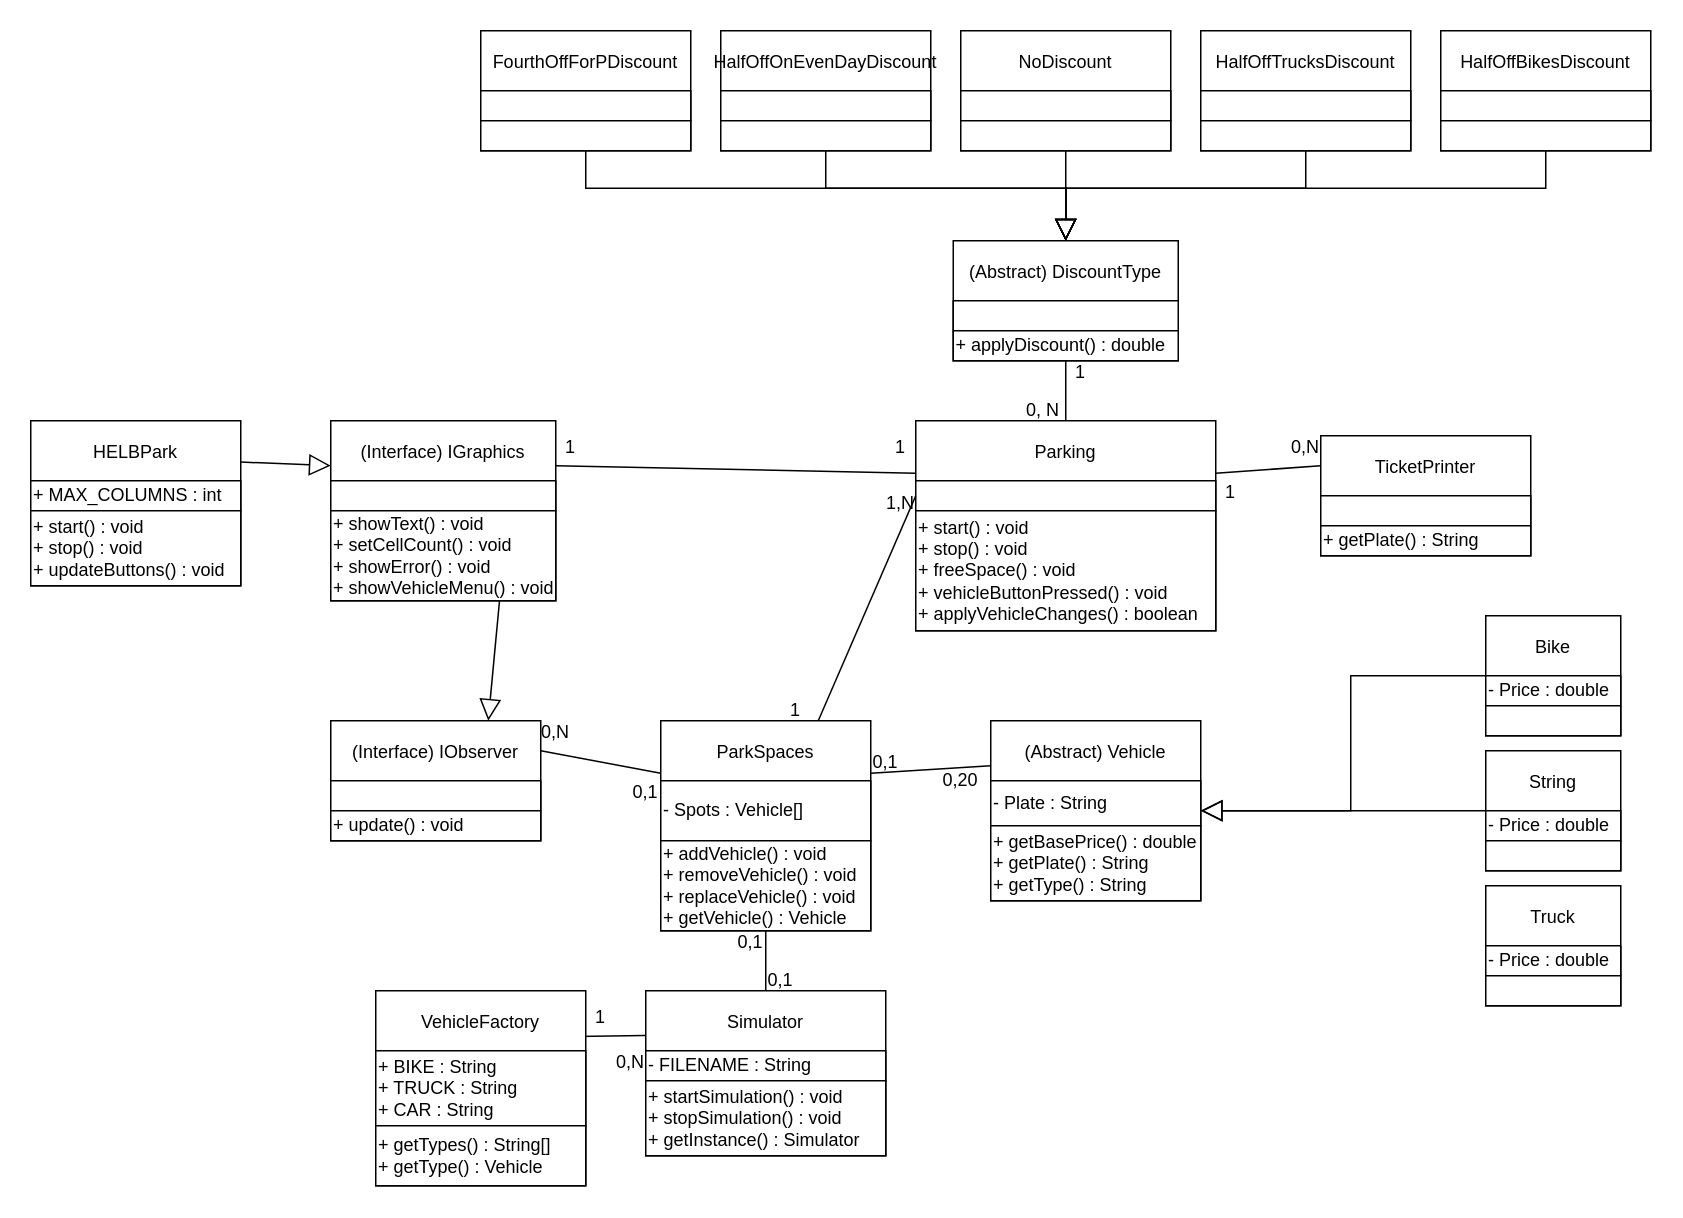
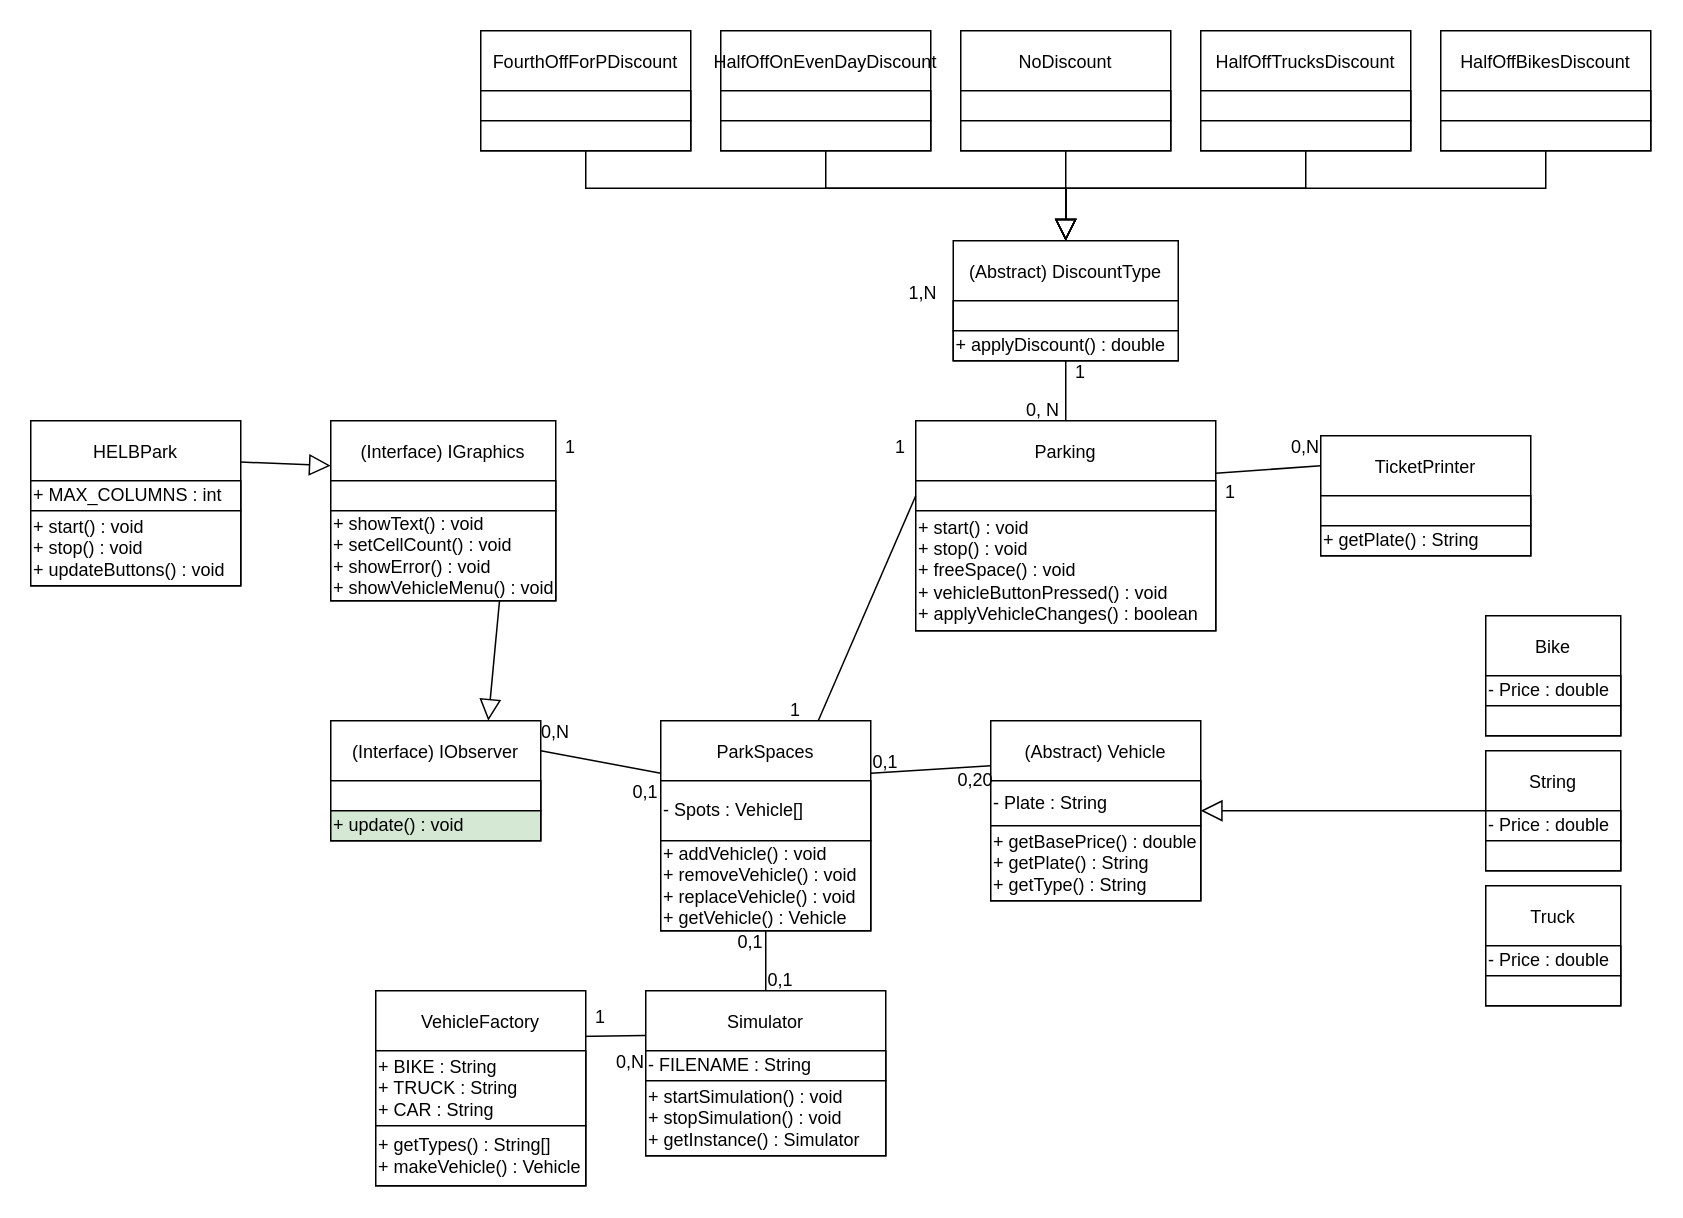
(736, 470) -> none
(901, 503) -> (923, 293)
(1352, 676) -> none
(961, 781) -> (976, 781)
(436, 826) -> (436, 826)
(482, 1156) -> (482, 1156)
